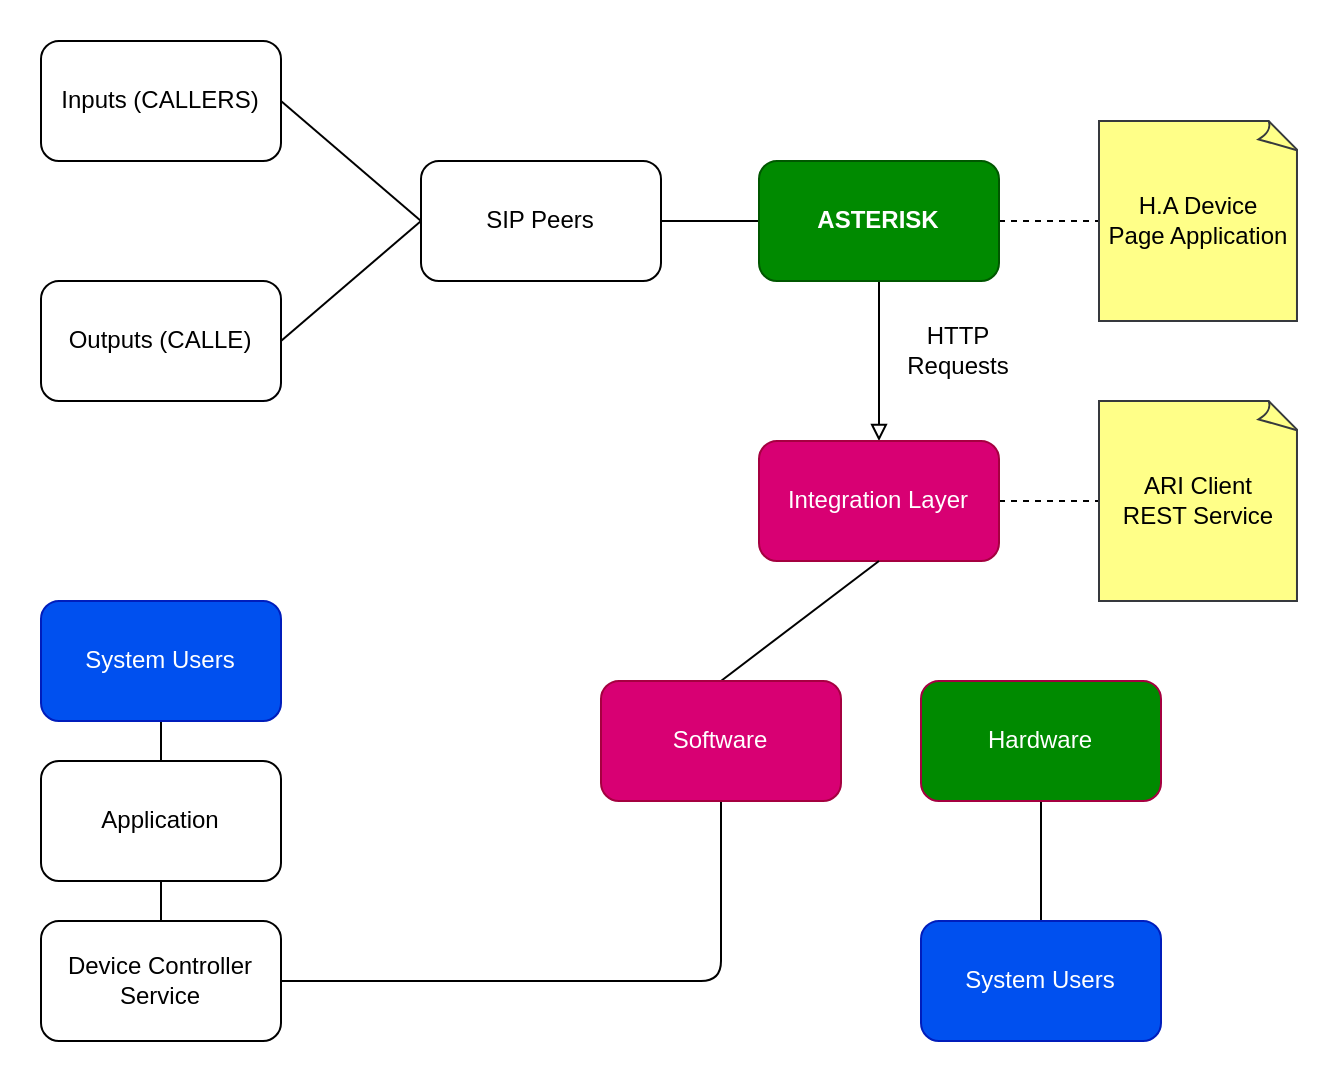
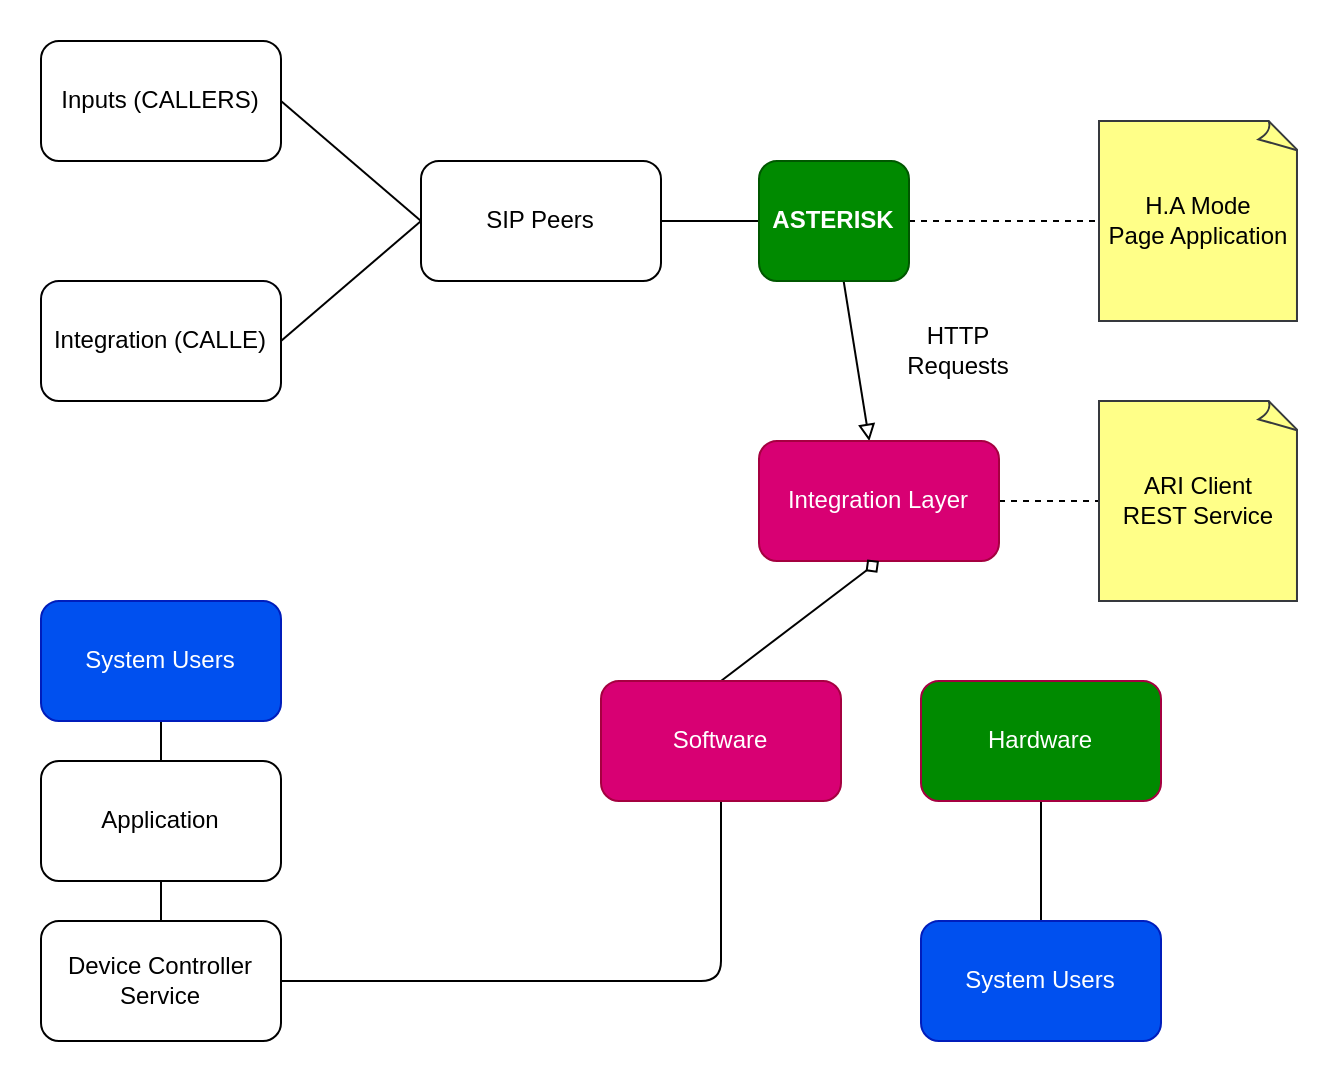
(879, 221) -> (834, 221)
(1199, 221) -> (1199, 221)
(161, 341) -> (161, 341)
(873, 566) -> (866, 571)
